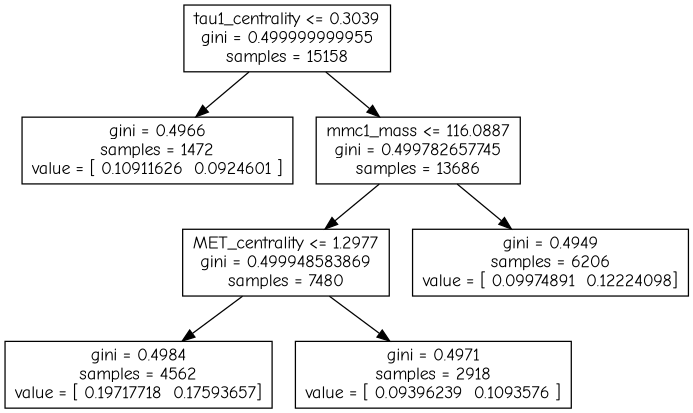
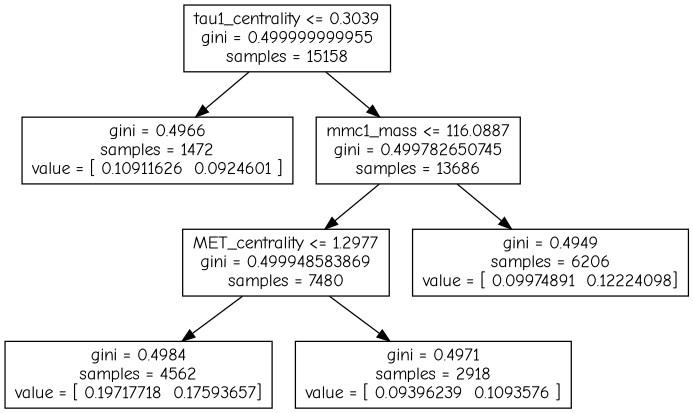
(418, 151) -> (418, 151)
